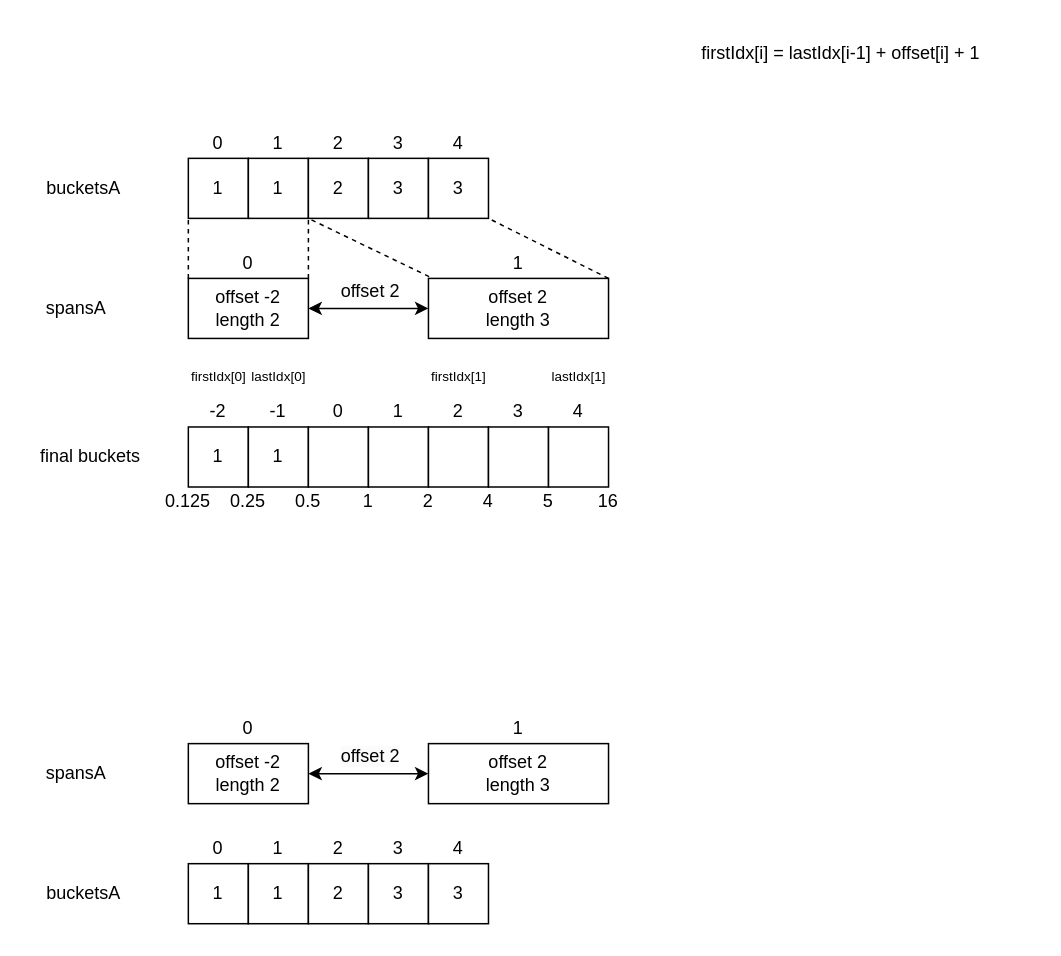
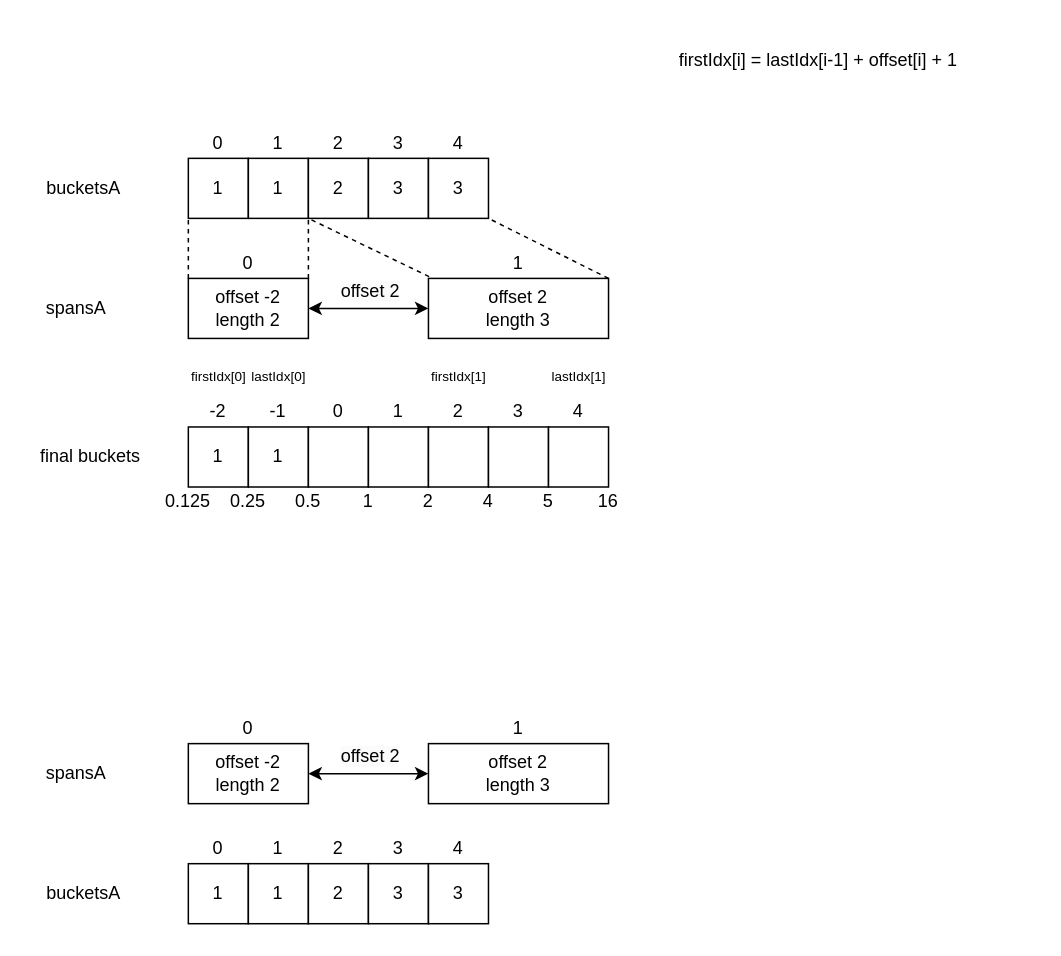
(841, 53) -> (818, 61)
